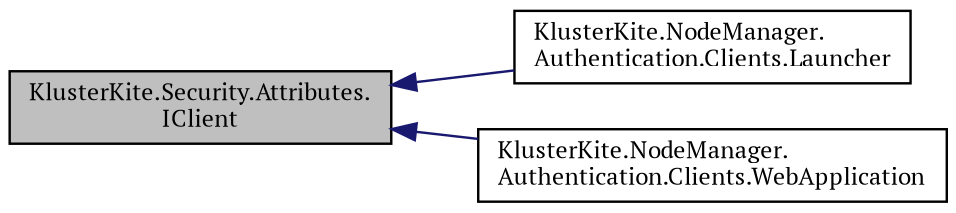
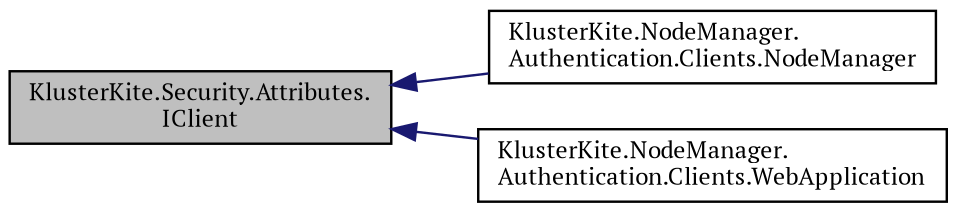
(713, 47) -> (713, 47)
